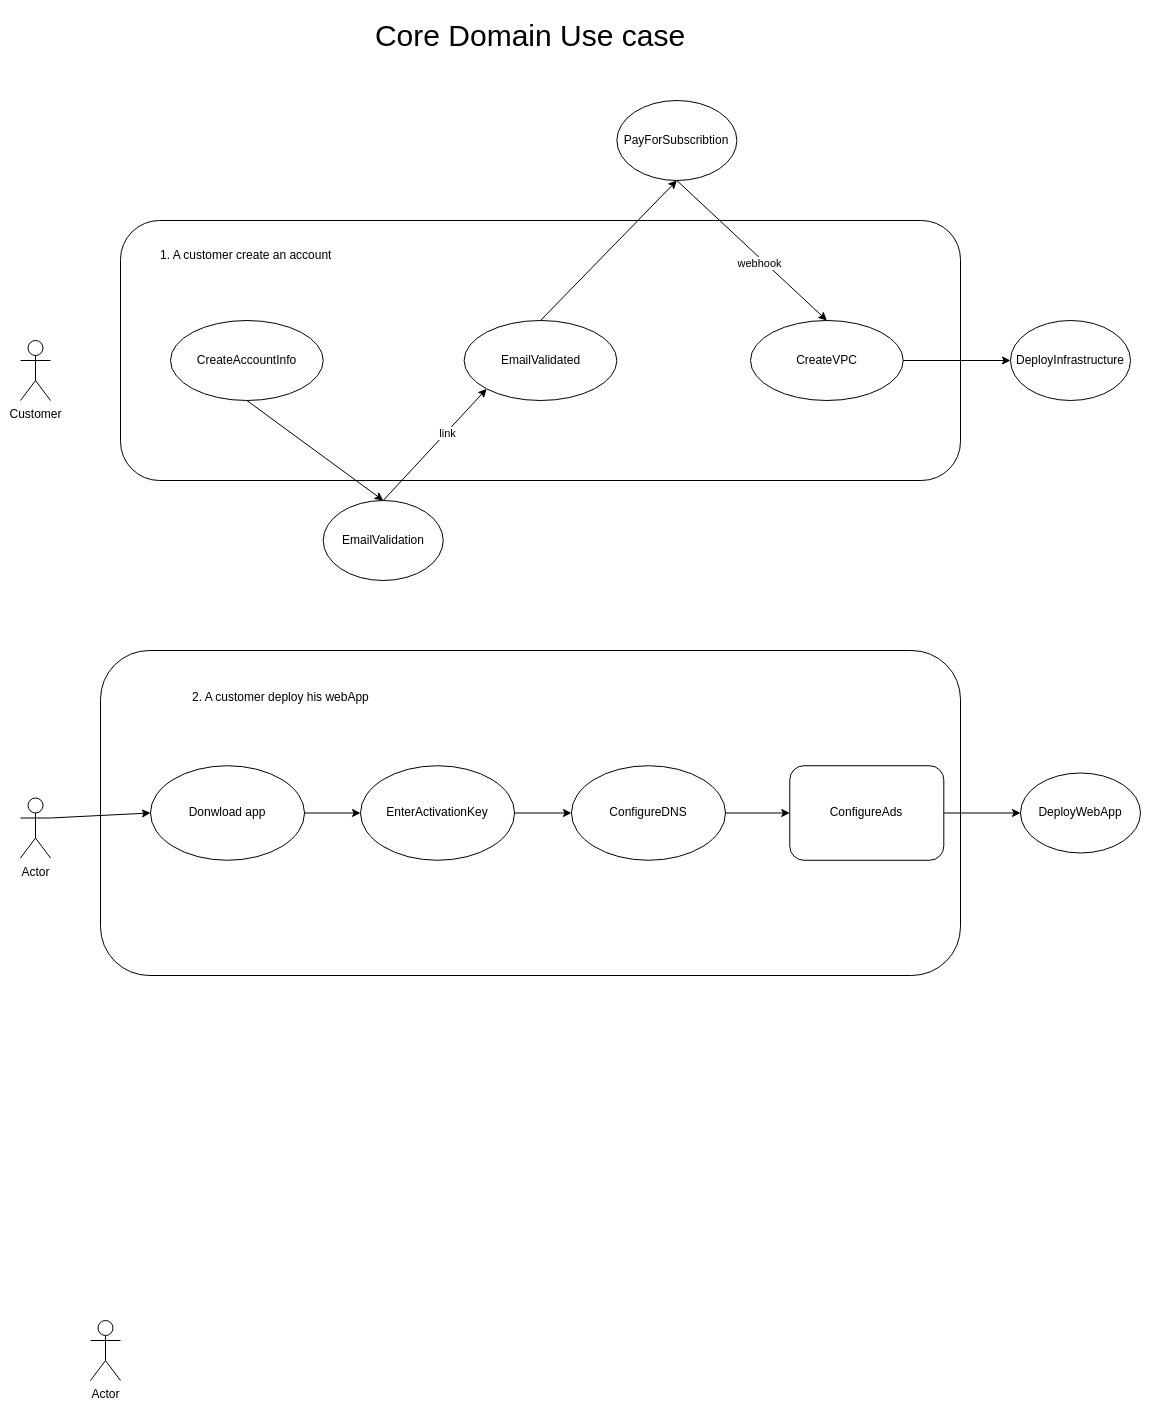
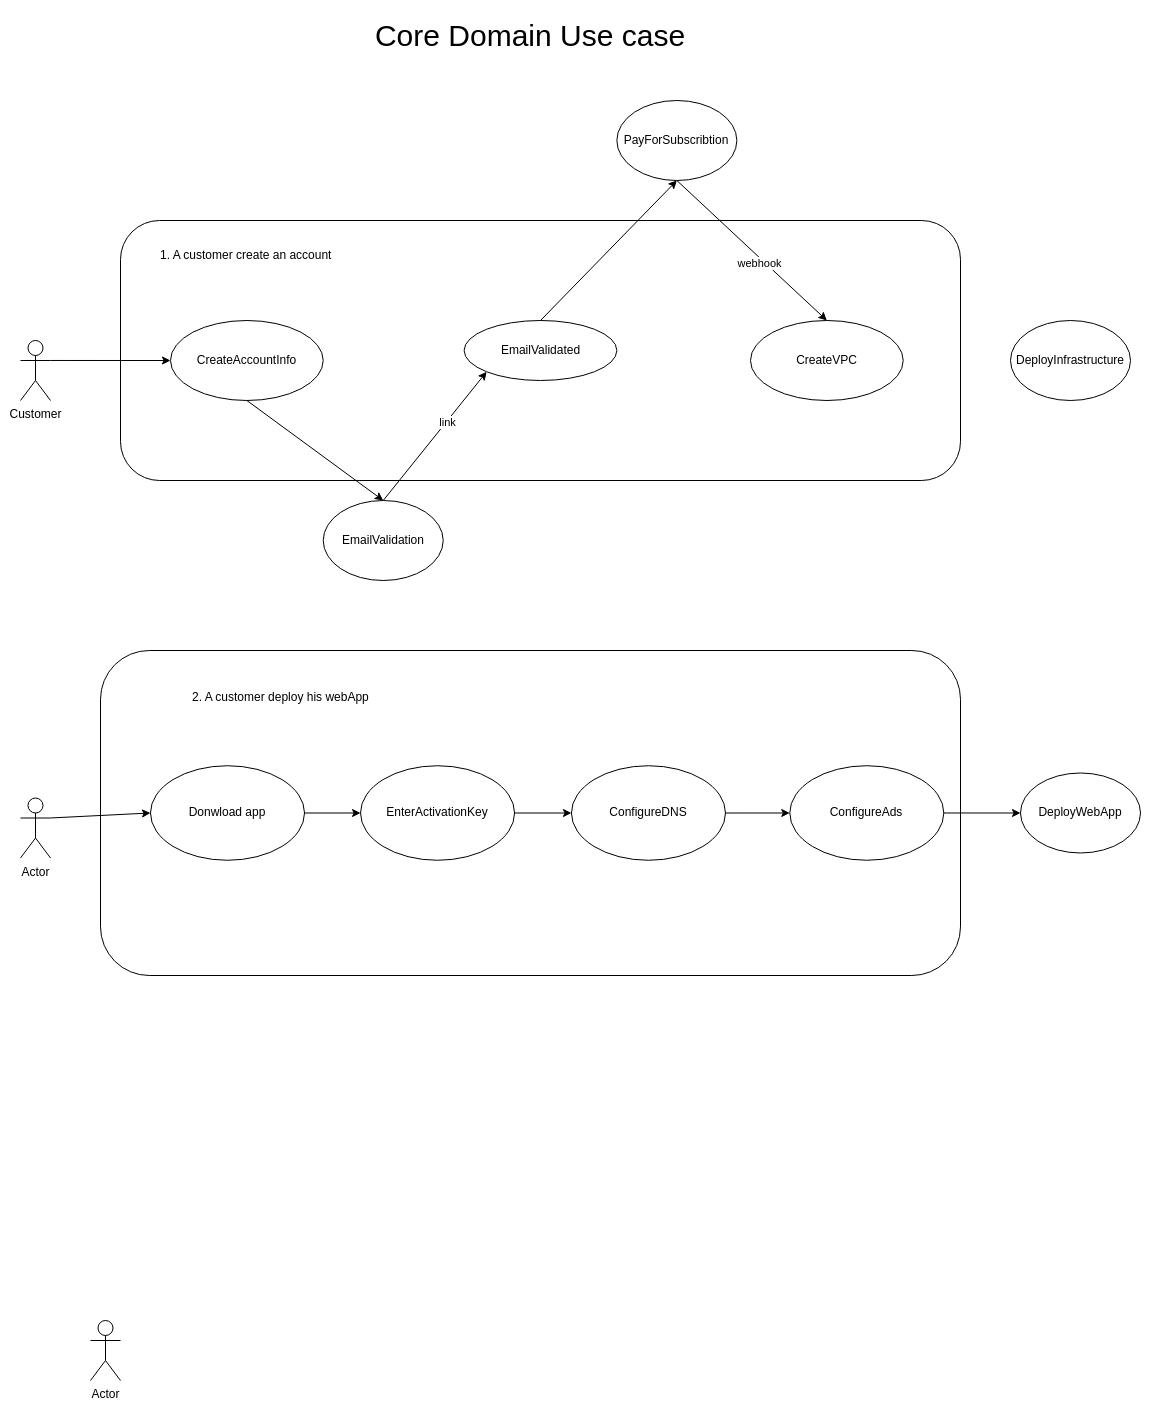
none -> (108, 360)
(541, 361) -> (541, 351)
(954, 361) -> none
(867, 813) -> (867, 813)
